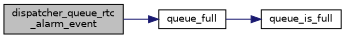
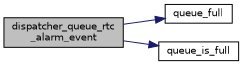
(239, 19) -> (136, 43)
